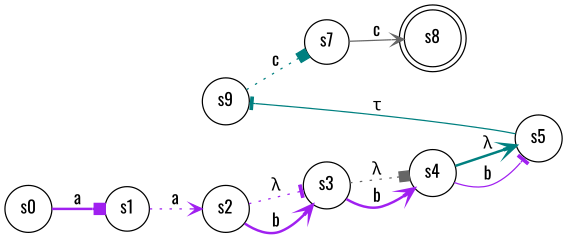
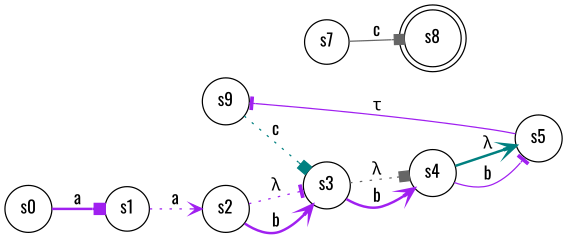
(371, 41) -> (371, 41)
(271, 75) -> (271, 139)
(386, 116) -> (386, 116)
